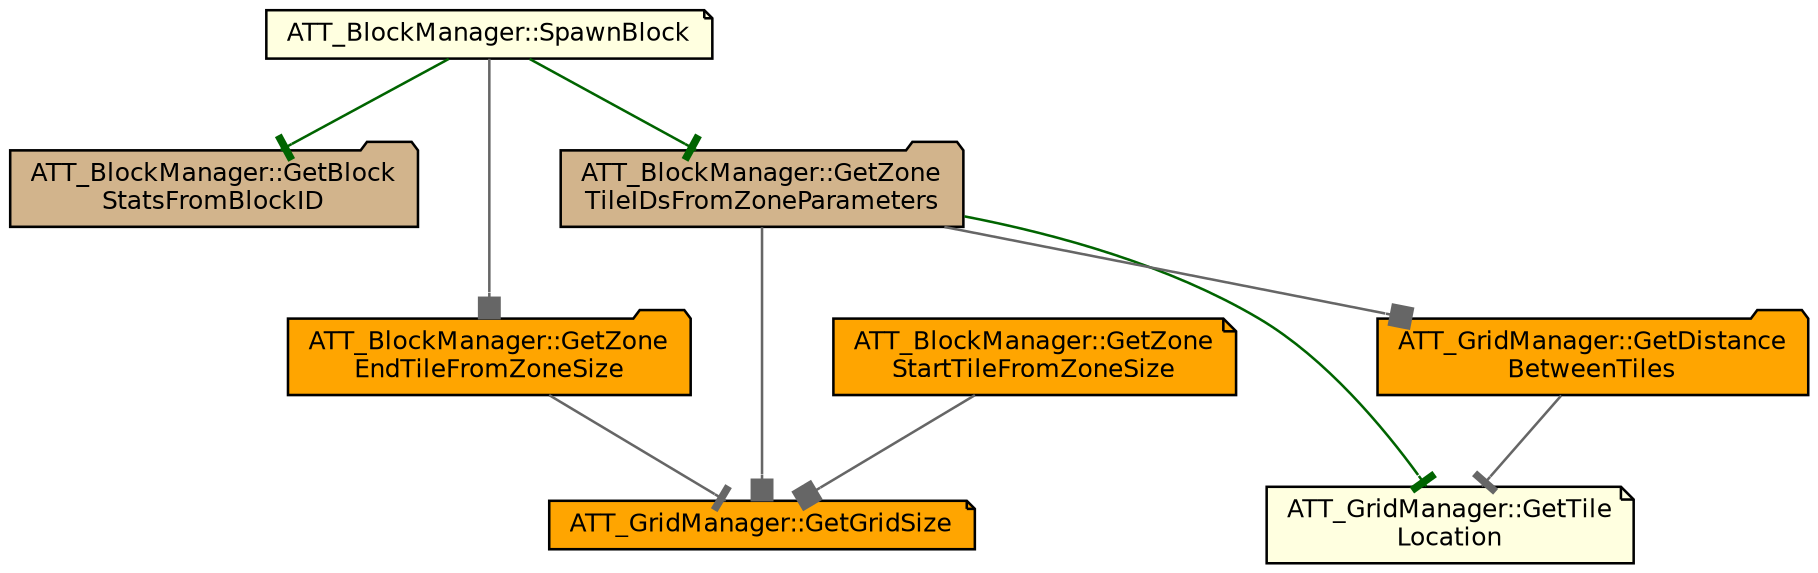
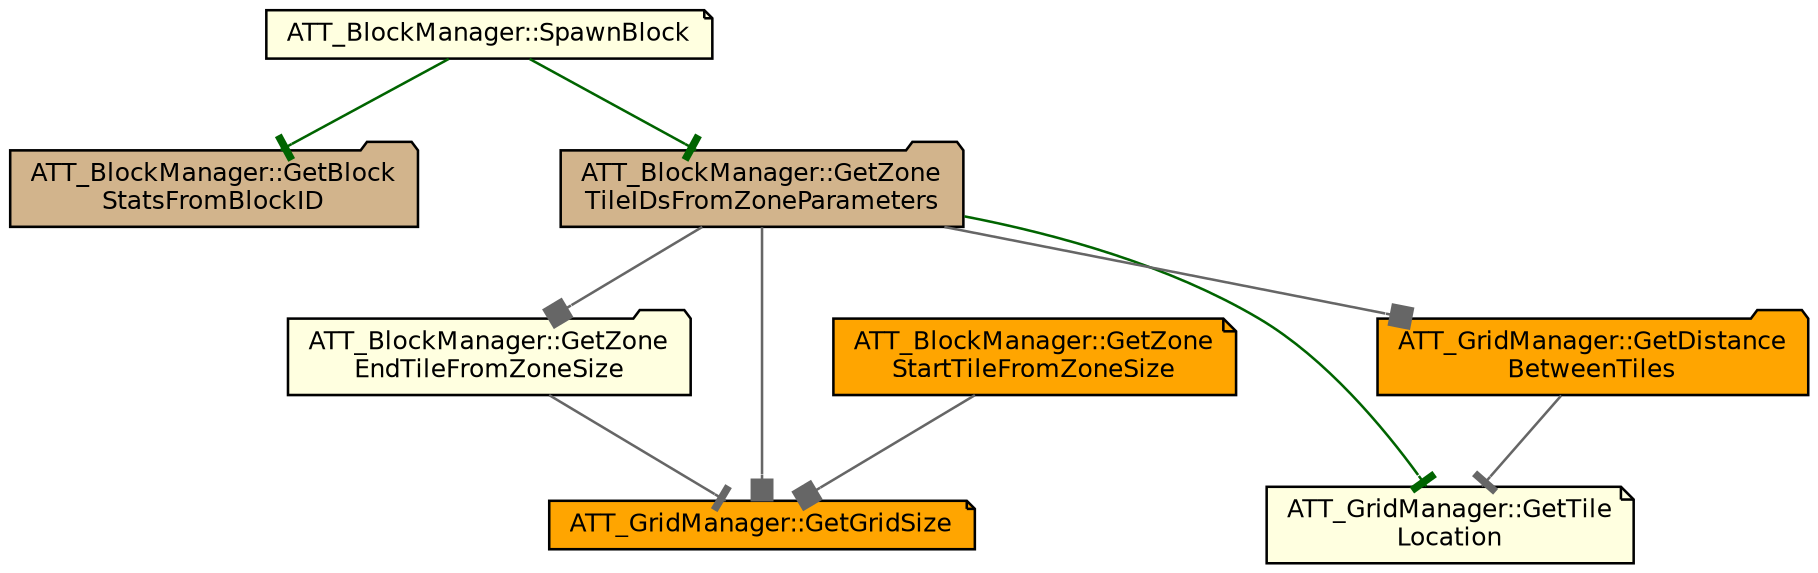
(489, 175) -> (637, 266)
(489, 357) -> (489, 357)
